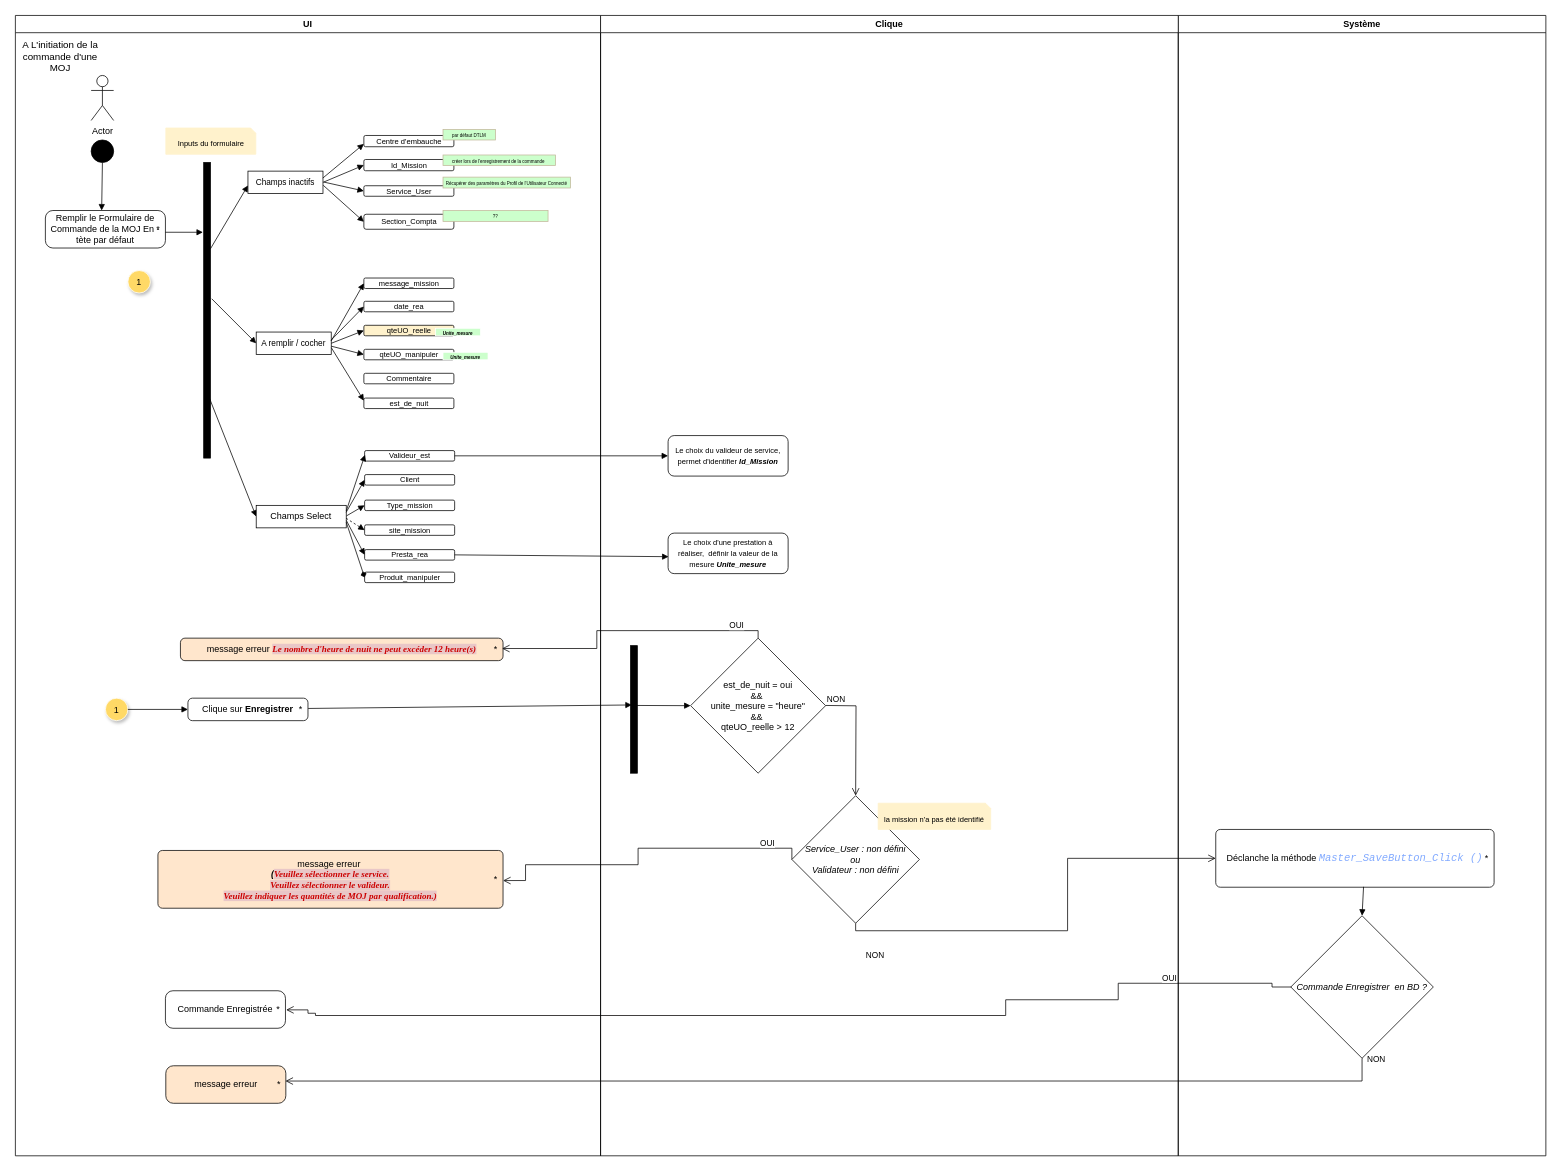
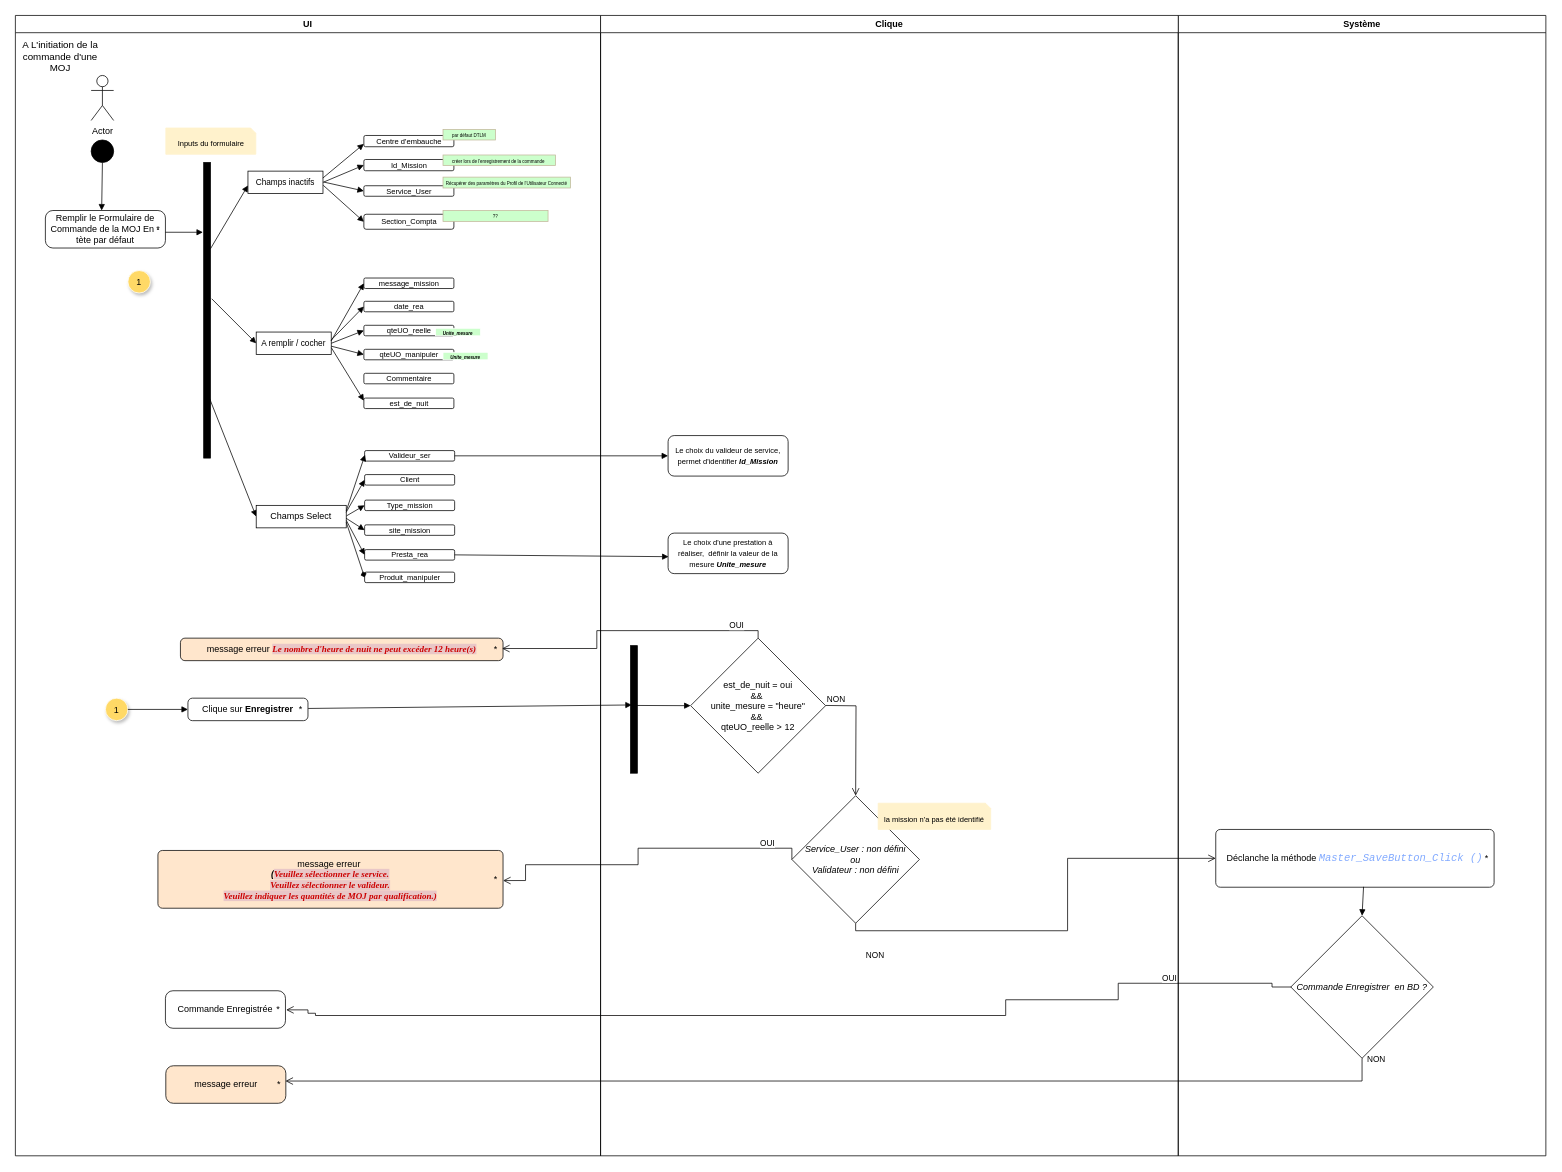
(409, 330) -> (409, 330)
(410, 456) -> (410, 456)
(352, 522) -> (352, 522)
